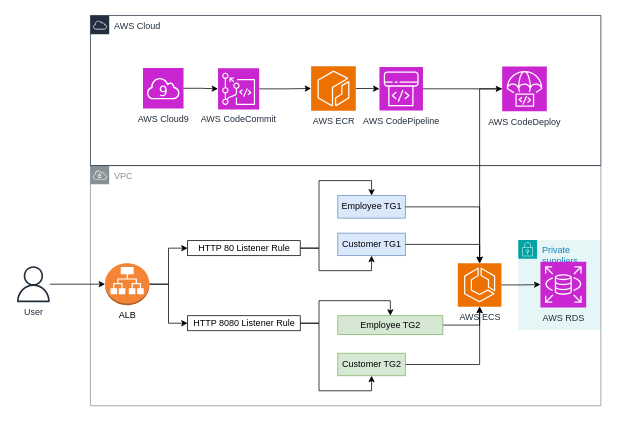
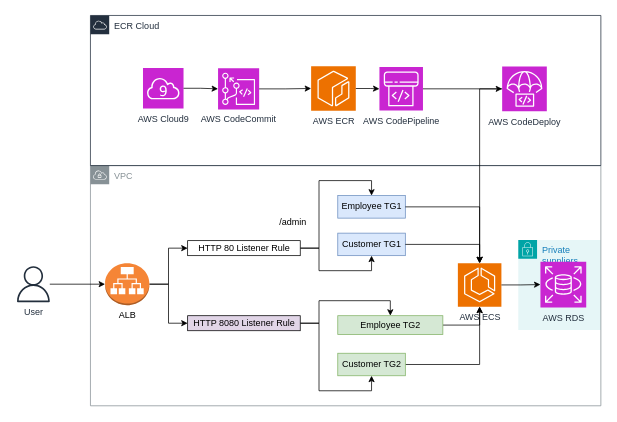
(135, 26) -> (135, 26)
none -> (293, 222)
(244, 323) -> (244, 323)
